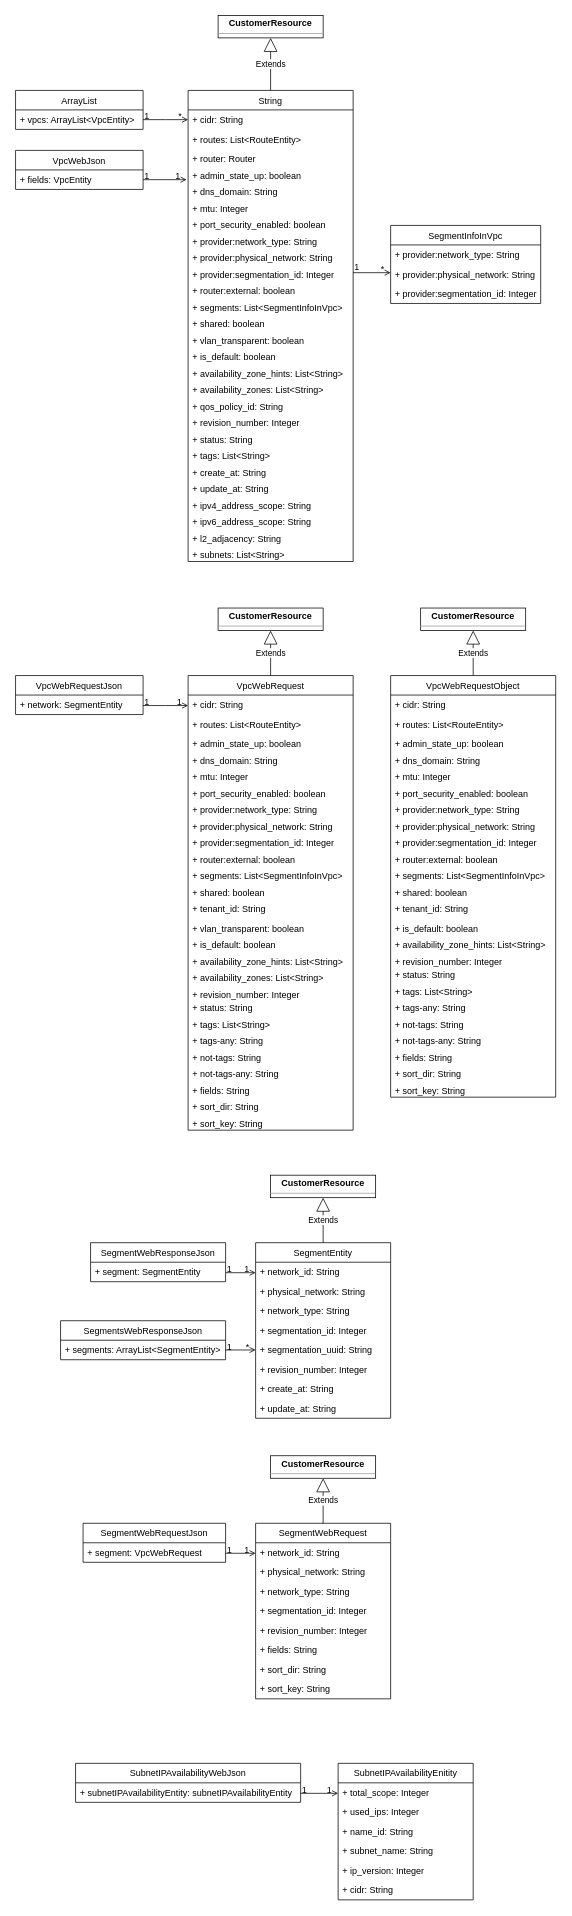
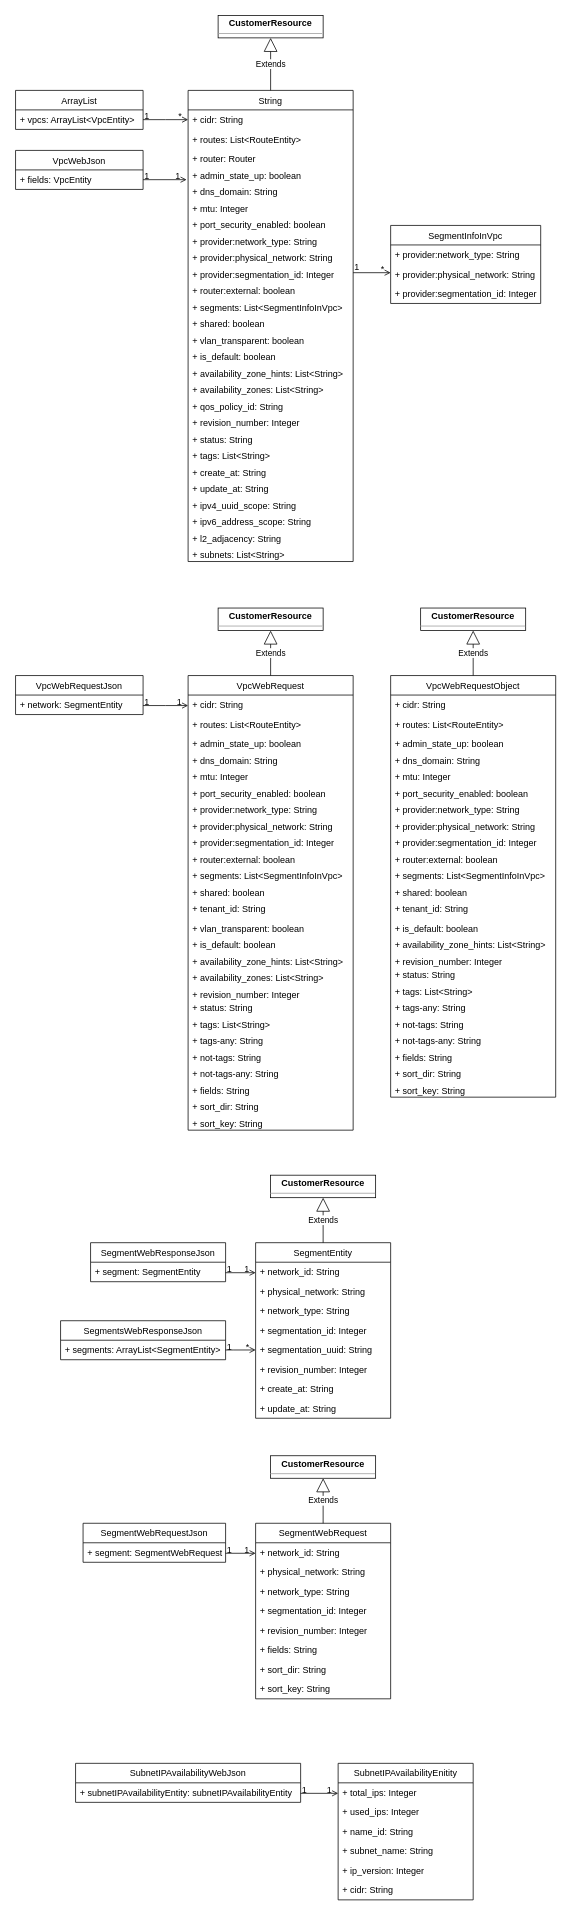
(257, 506) -> (248, 506)
(144, 1553) -> (154, 1553)
(393, 1793) -> (387, 1793)
